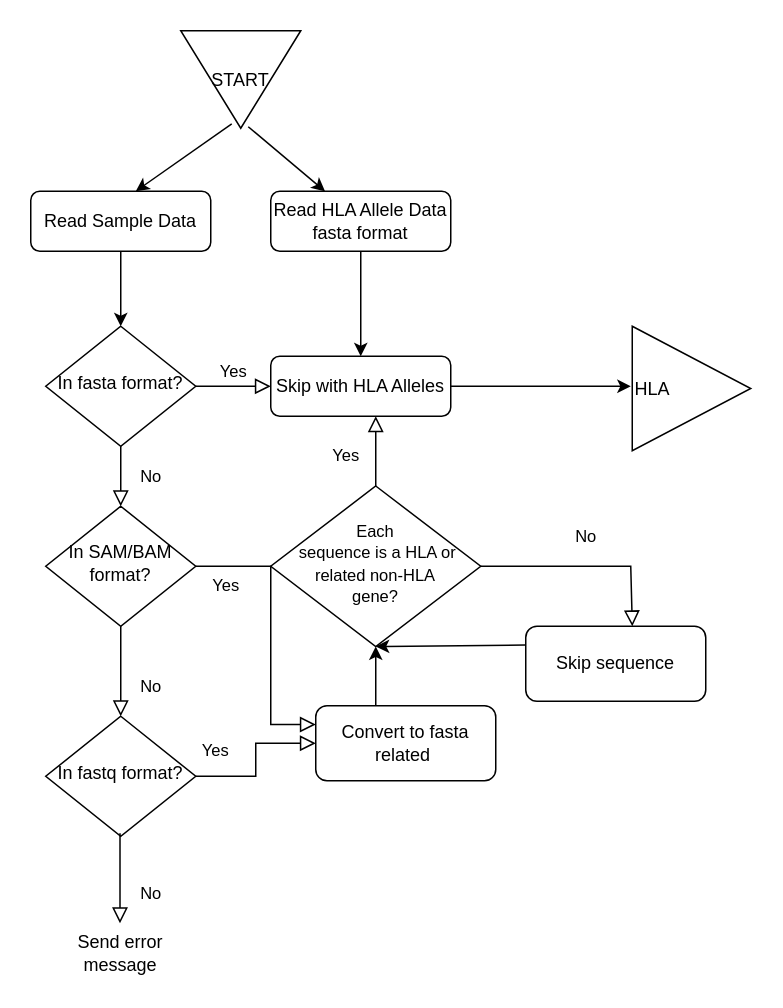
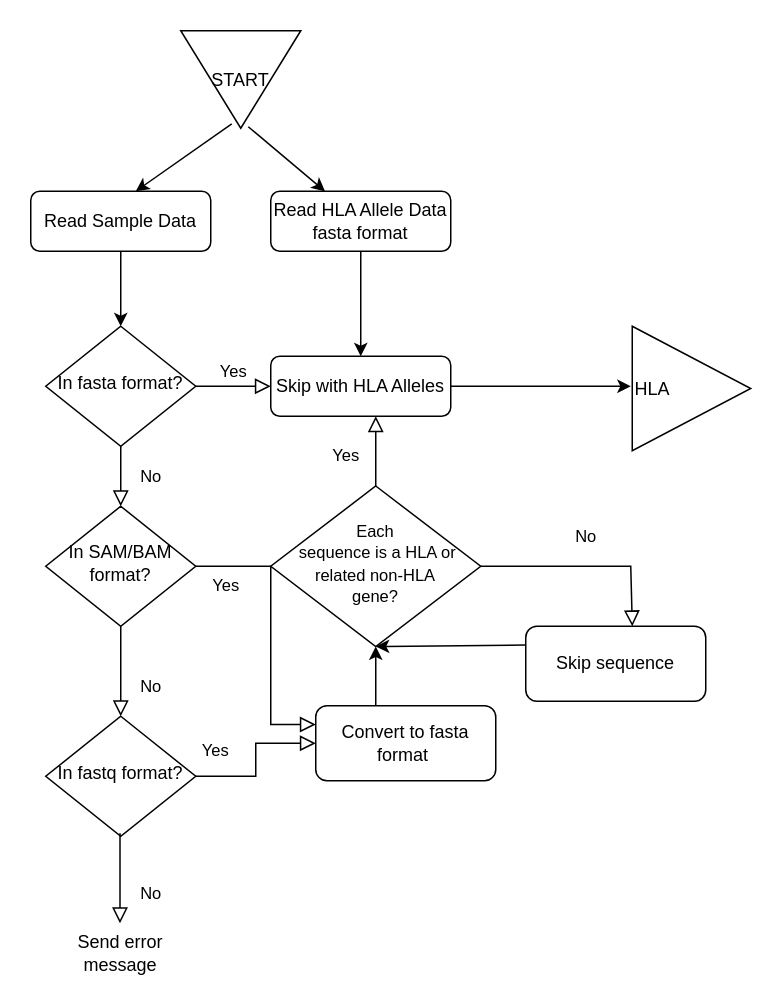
(406, 743) -> (406, 743)
